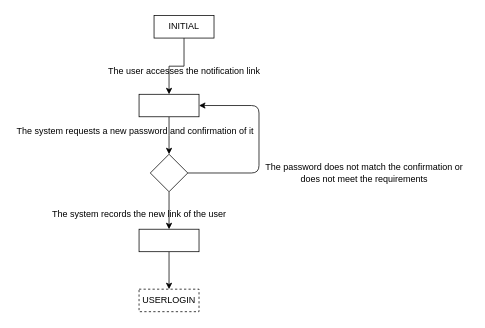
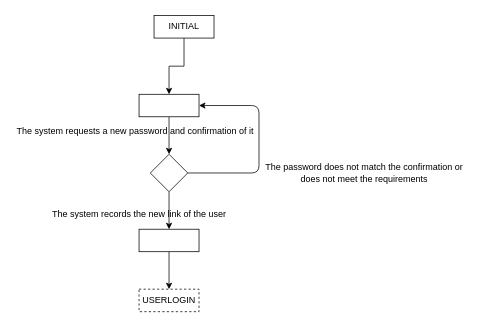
(184, 72) -> none
